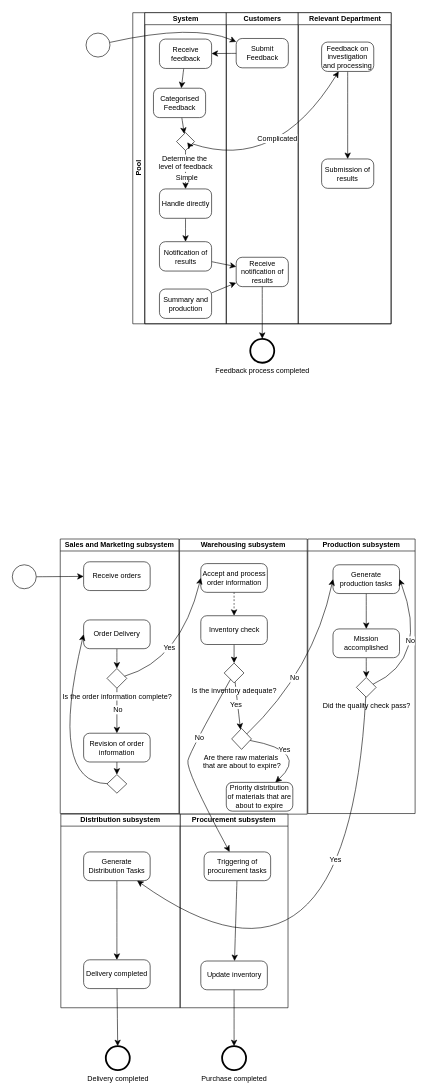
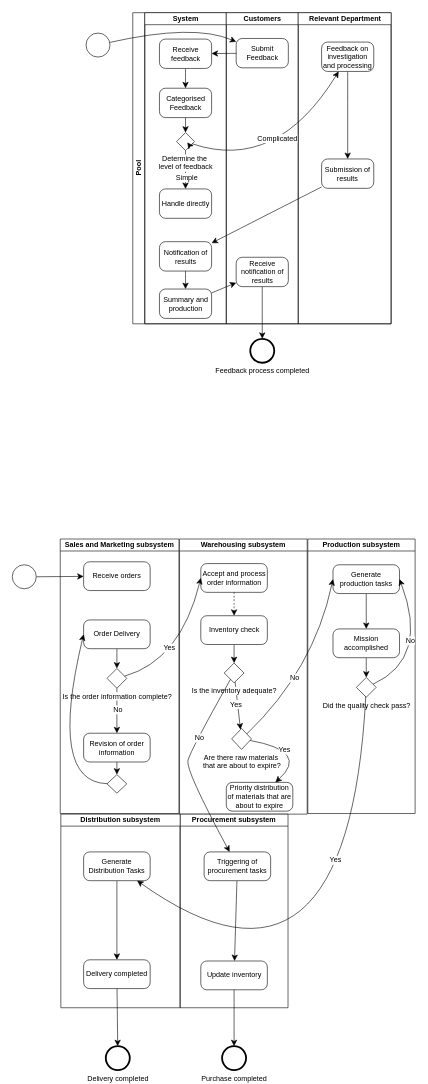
(180, 103) -> (186, 103)
none -> (271, 213)
(186, 226) -> none
(222, 263) -> (186, 276)
